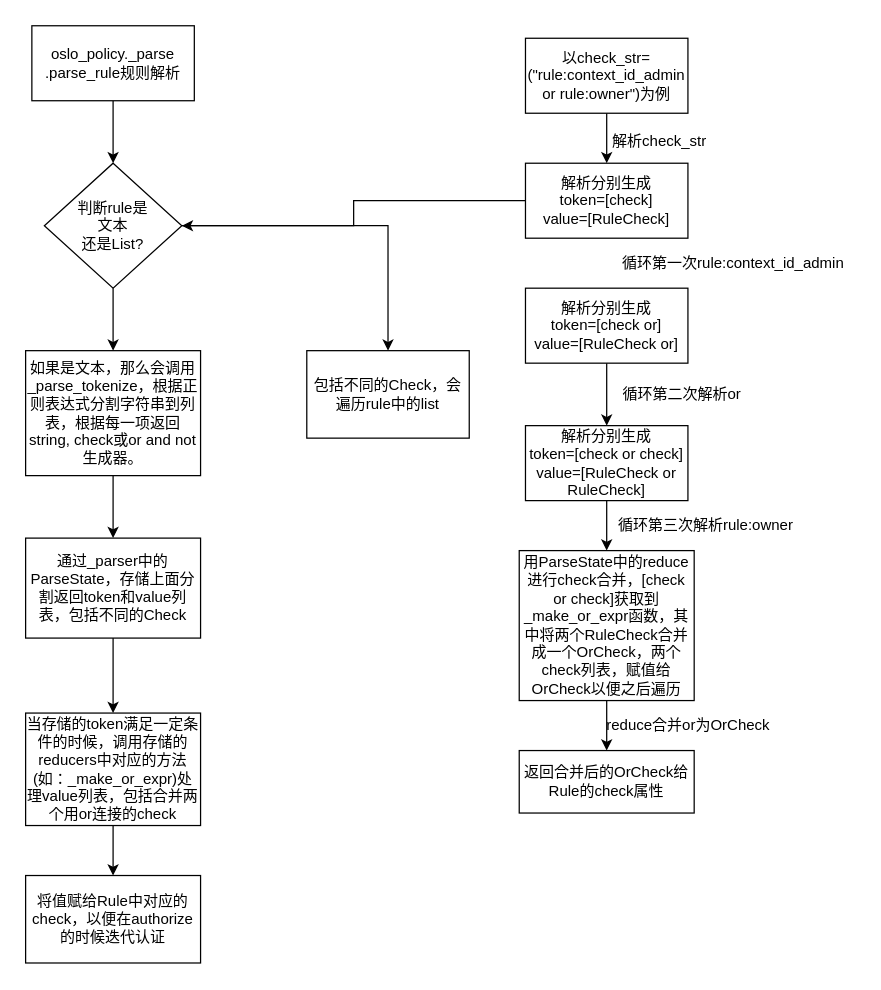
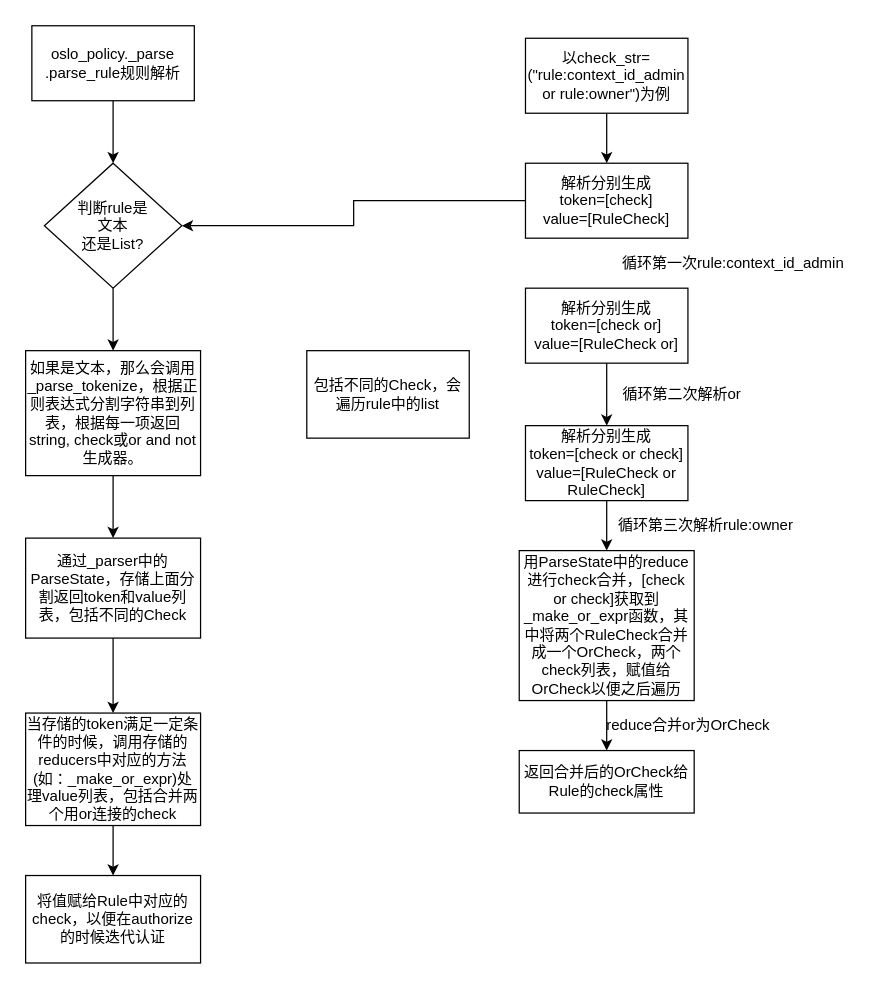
(659, 142) -> none
(388, 267) -> none
